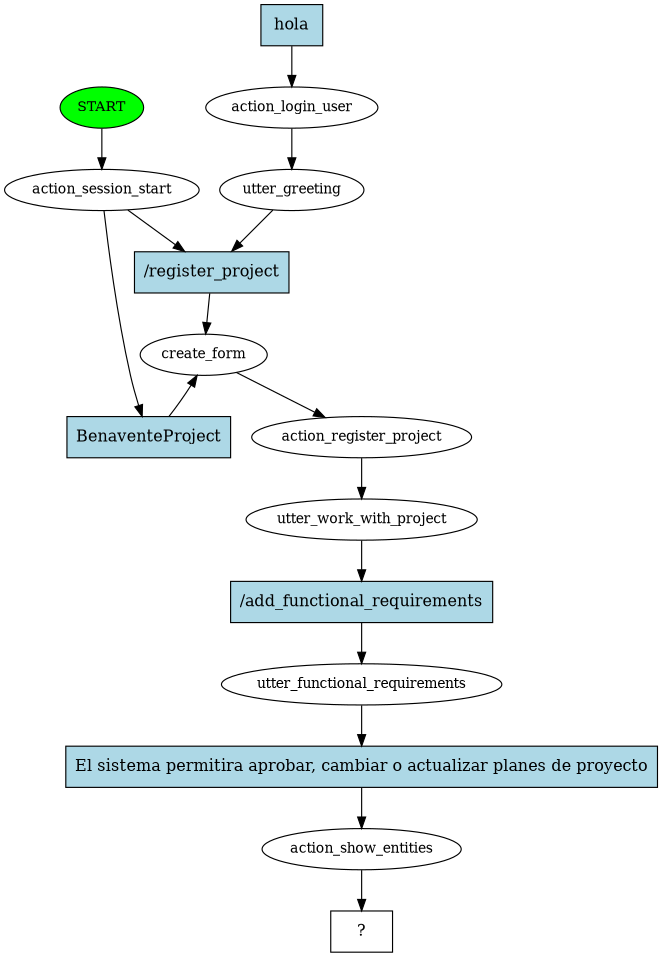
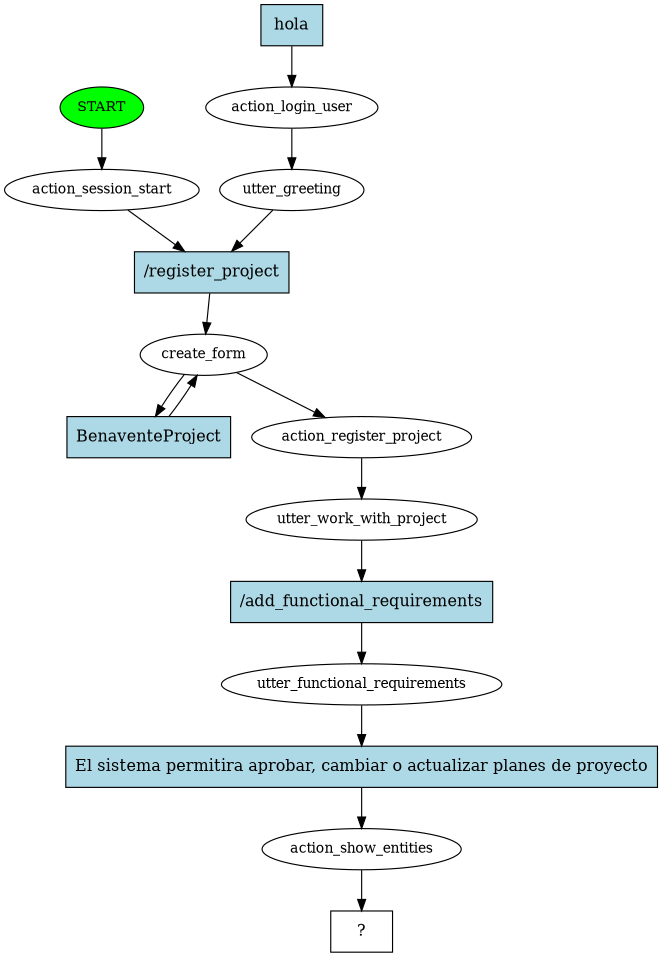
(118, 309) -> (173, 390)
